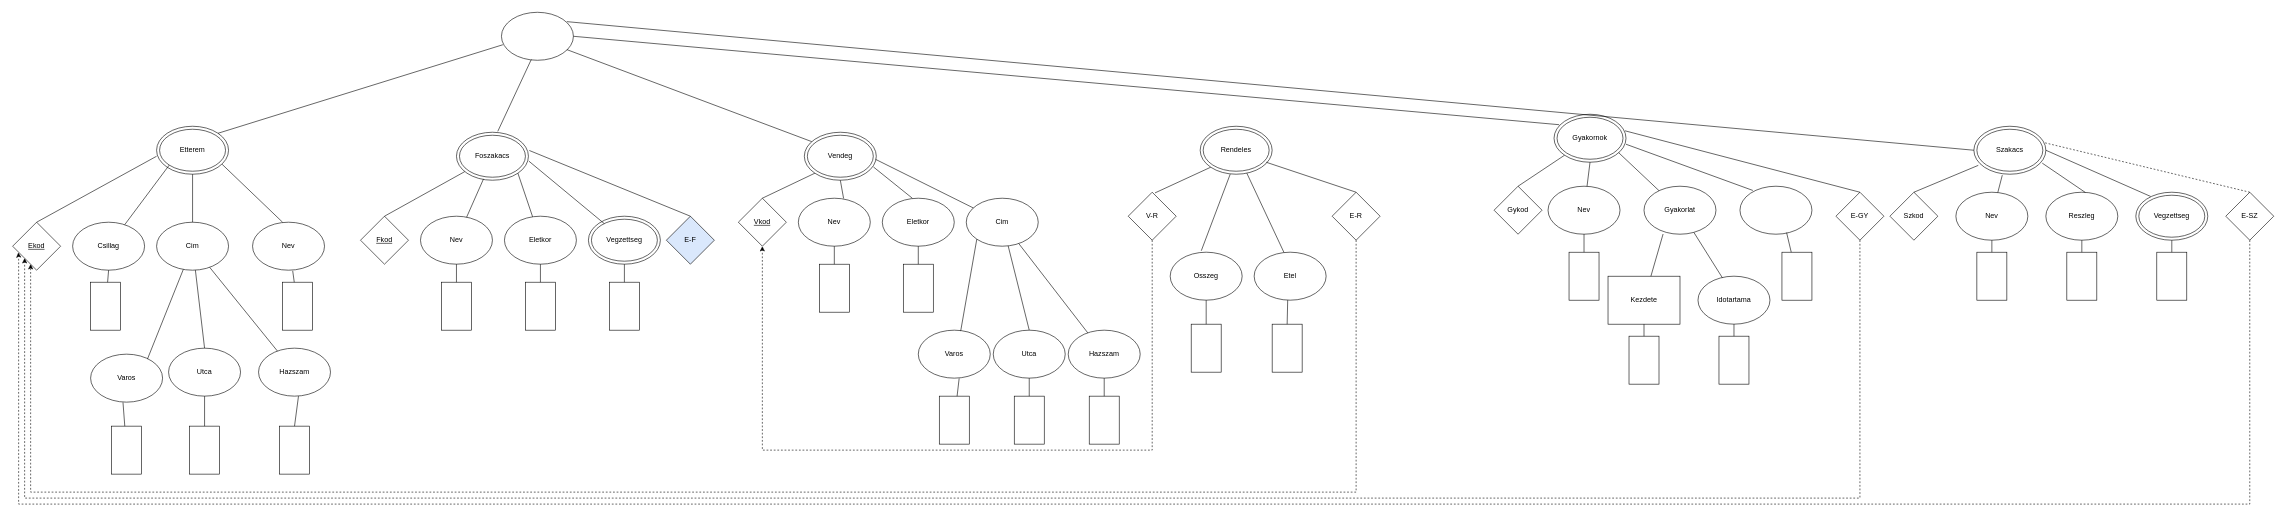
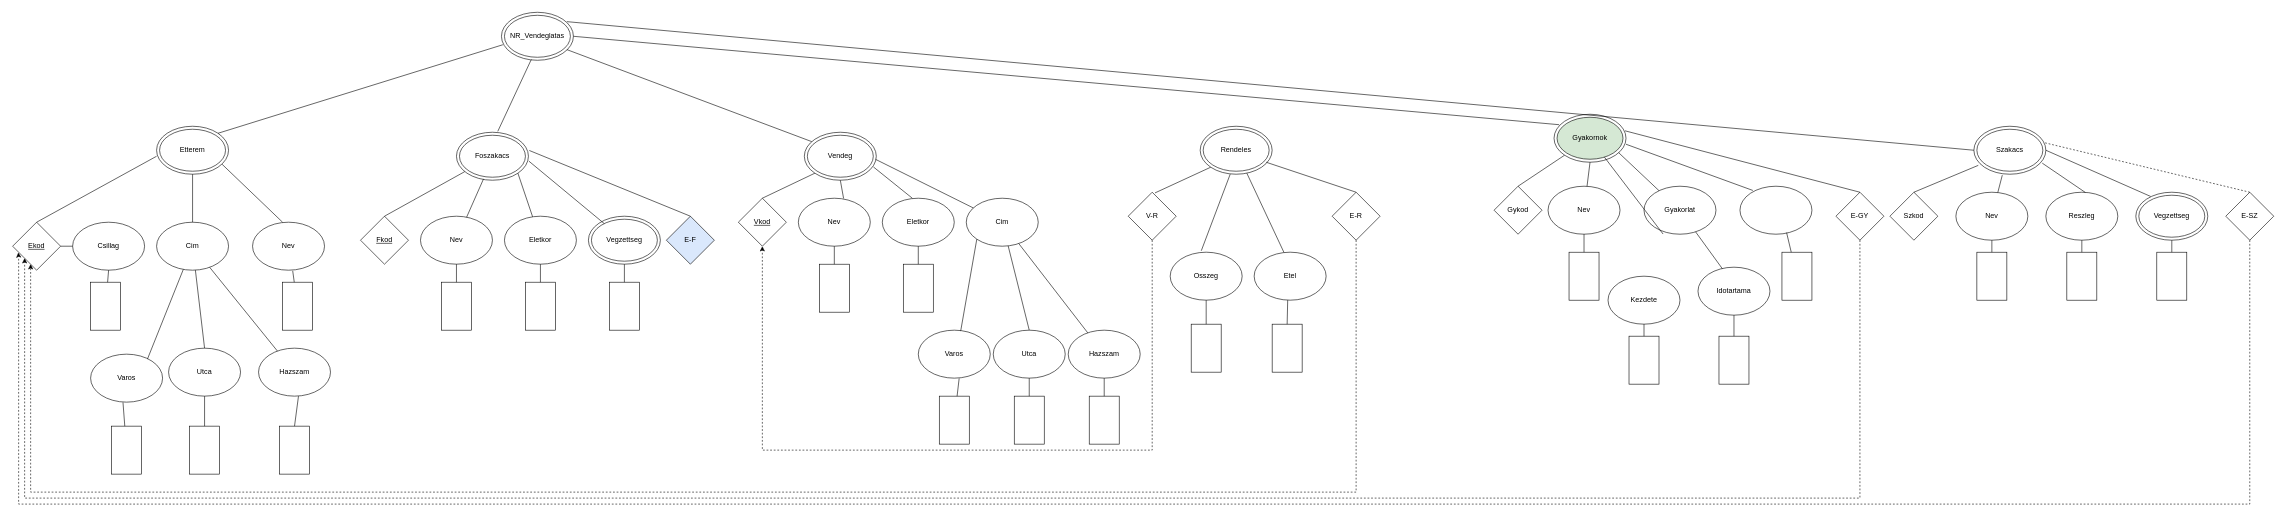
none -> (537, 36)
(1590, 138) -> (1590, 138)
(147, 195) -> (66, 246)
(1657, 255) -> (1634, 196)
(1644, 300) -> (1644, 300)
(1734, 300) -> (1734, 291)
